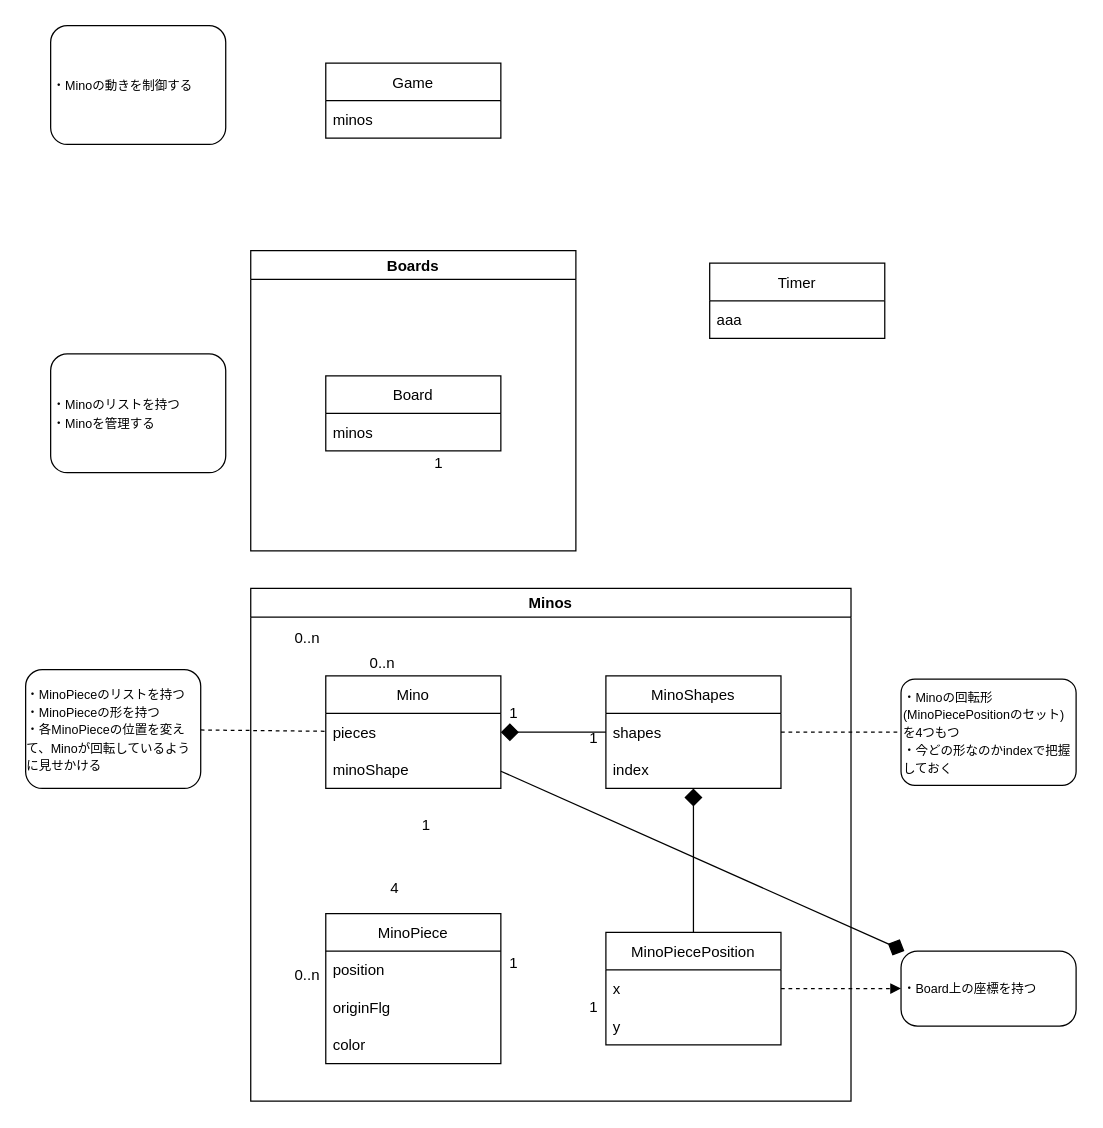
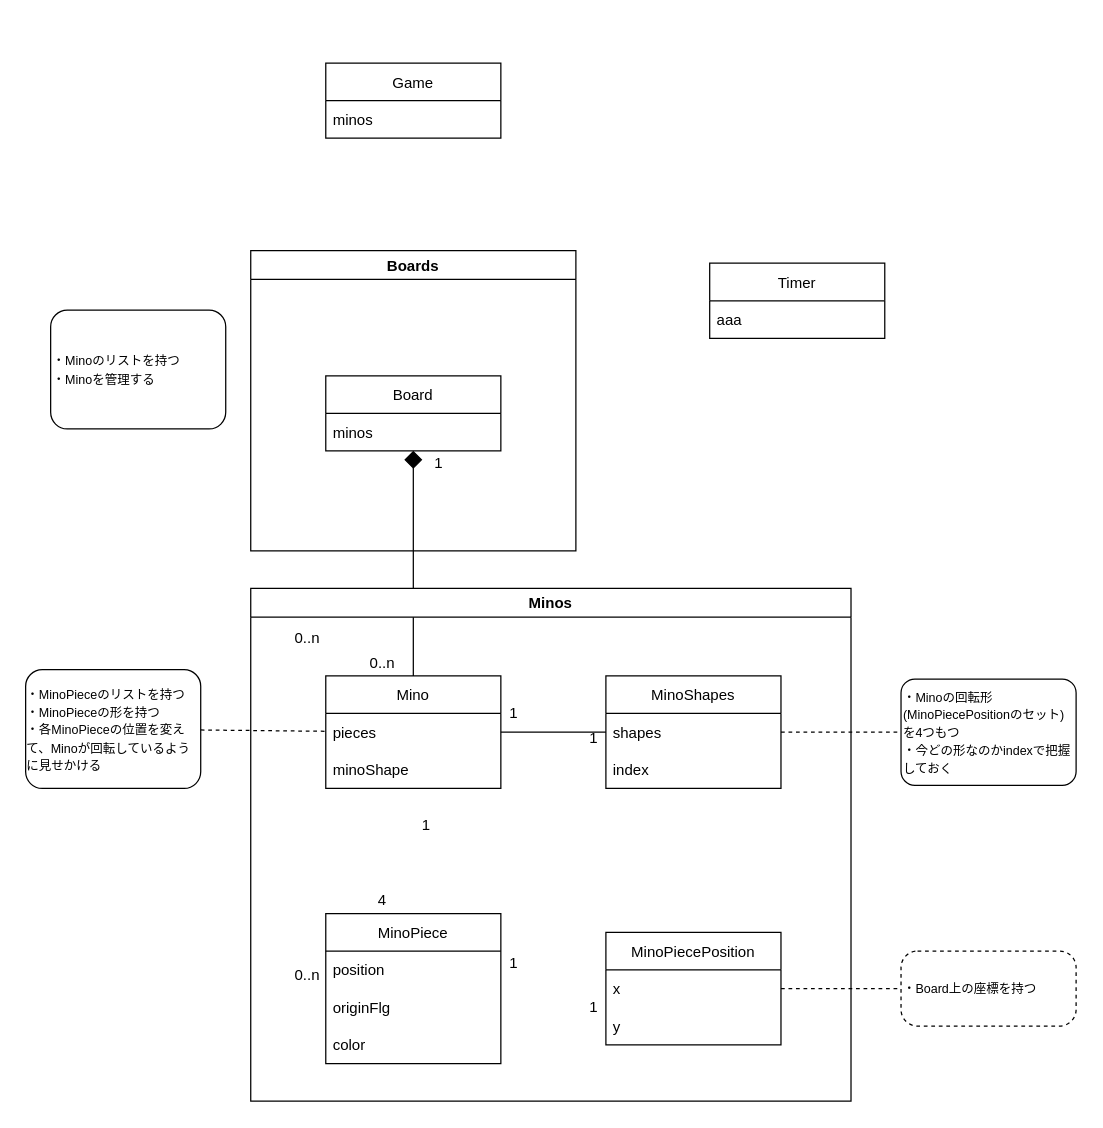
(138, 85) -> none
(138, 413) -> (138, 369)
(519, 732) -> (511, 732)
(695, 858) -> (413, 529)
(693, 869) -> none
(394, 888) -> (382, 901)
(889, 988) -> (894, 988)
(988, 988) -> (988, 988)
